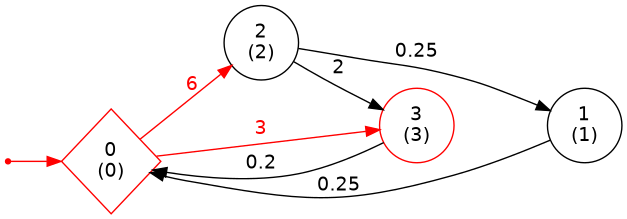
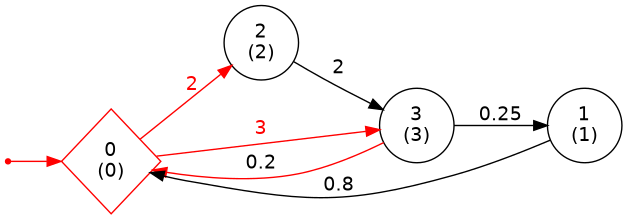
(420, 68) -> (494, 126)
(193, 85) -> (193, 85)
(417, 126) -> (417, 126)
(278, 177) -> (278, 177)
(339, 185) -> (339, 185)
